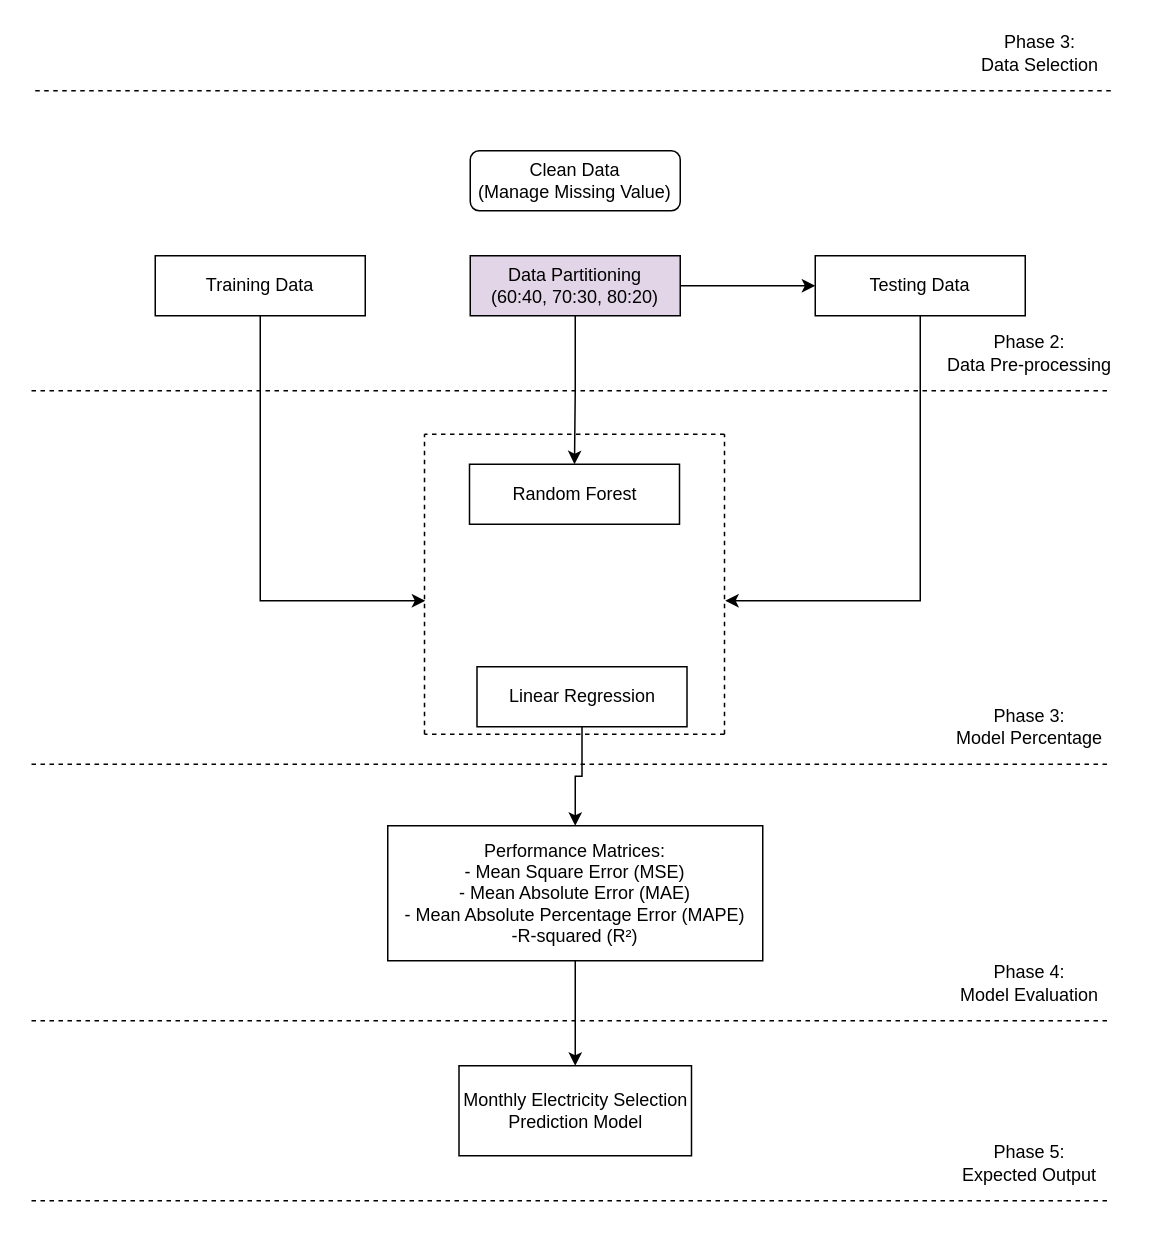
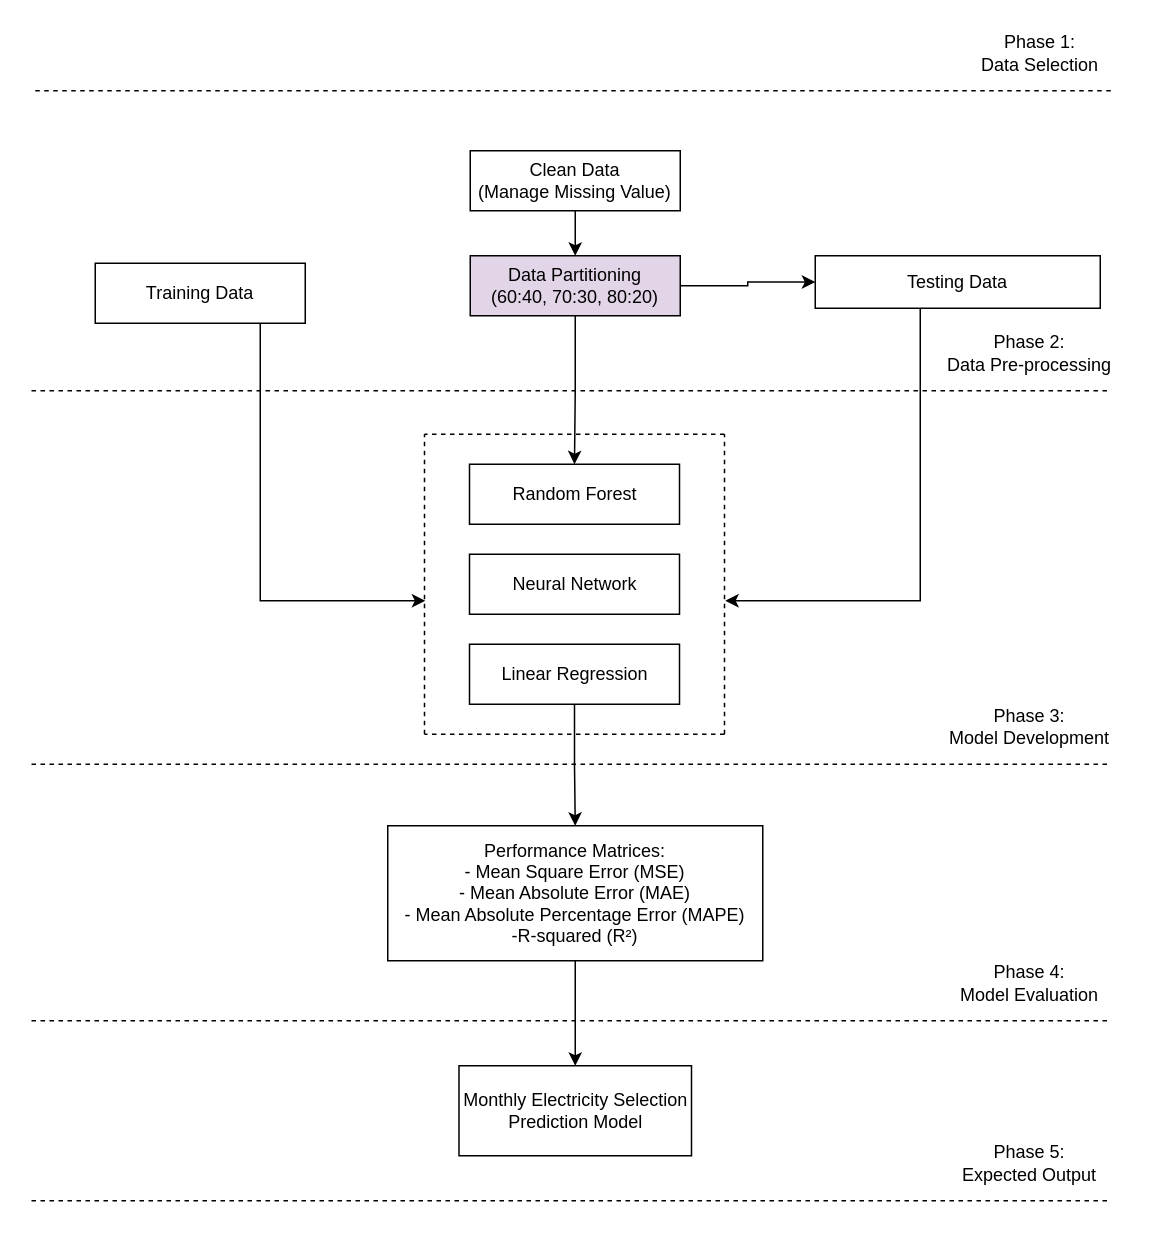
(1040, 53) -> (1040, 53)
(575, 181) -> (575, 181)
none -> (575, 239)
(260, 286) -> (200, 293)
(920, 286) -> (958, 282)
none -> (575, 584)
(582, 697) -> (575, 674)
(1030, 727) -> (1030, 727)
